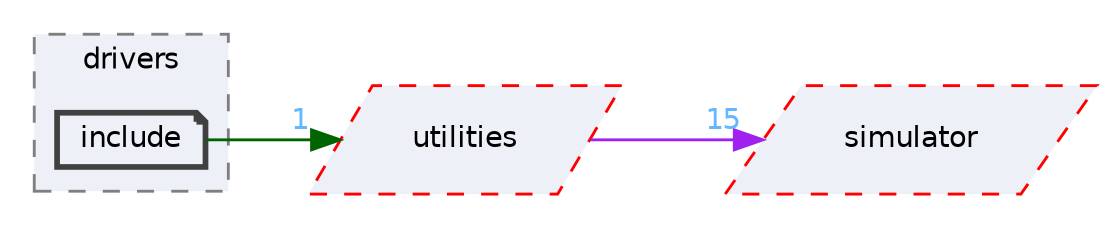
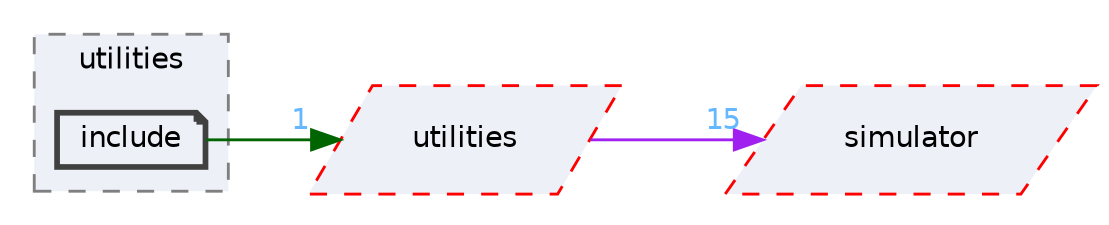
(131, 61) -> (131, 61)
